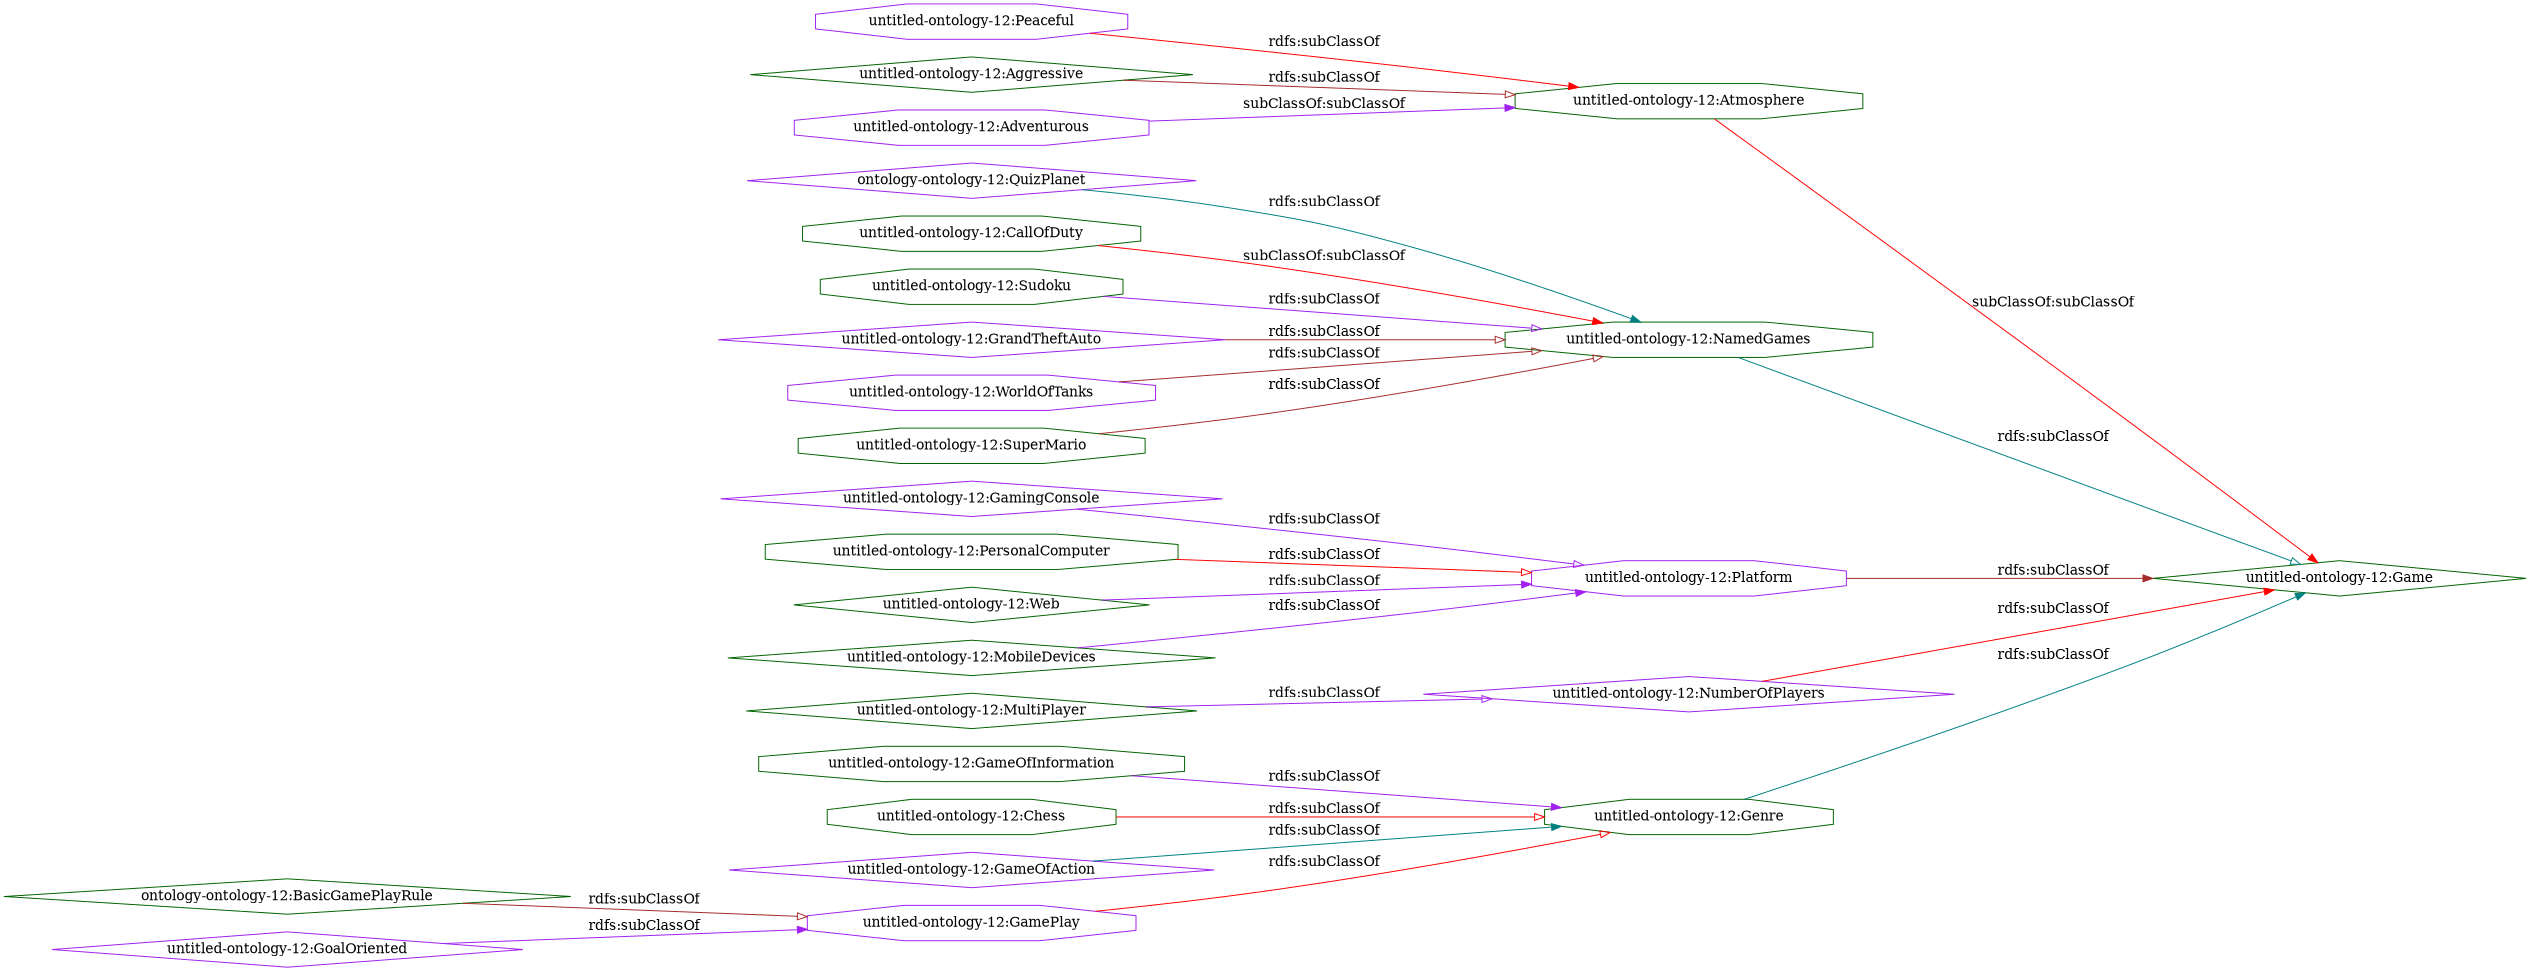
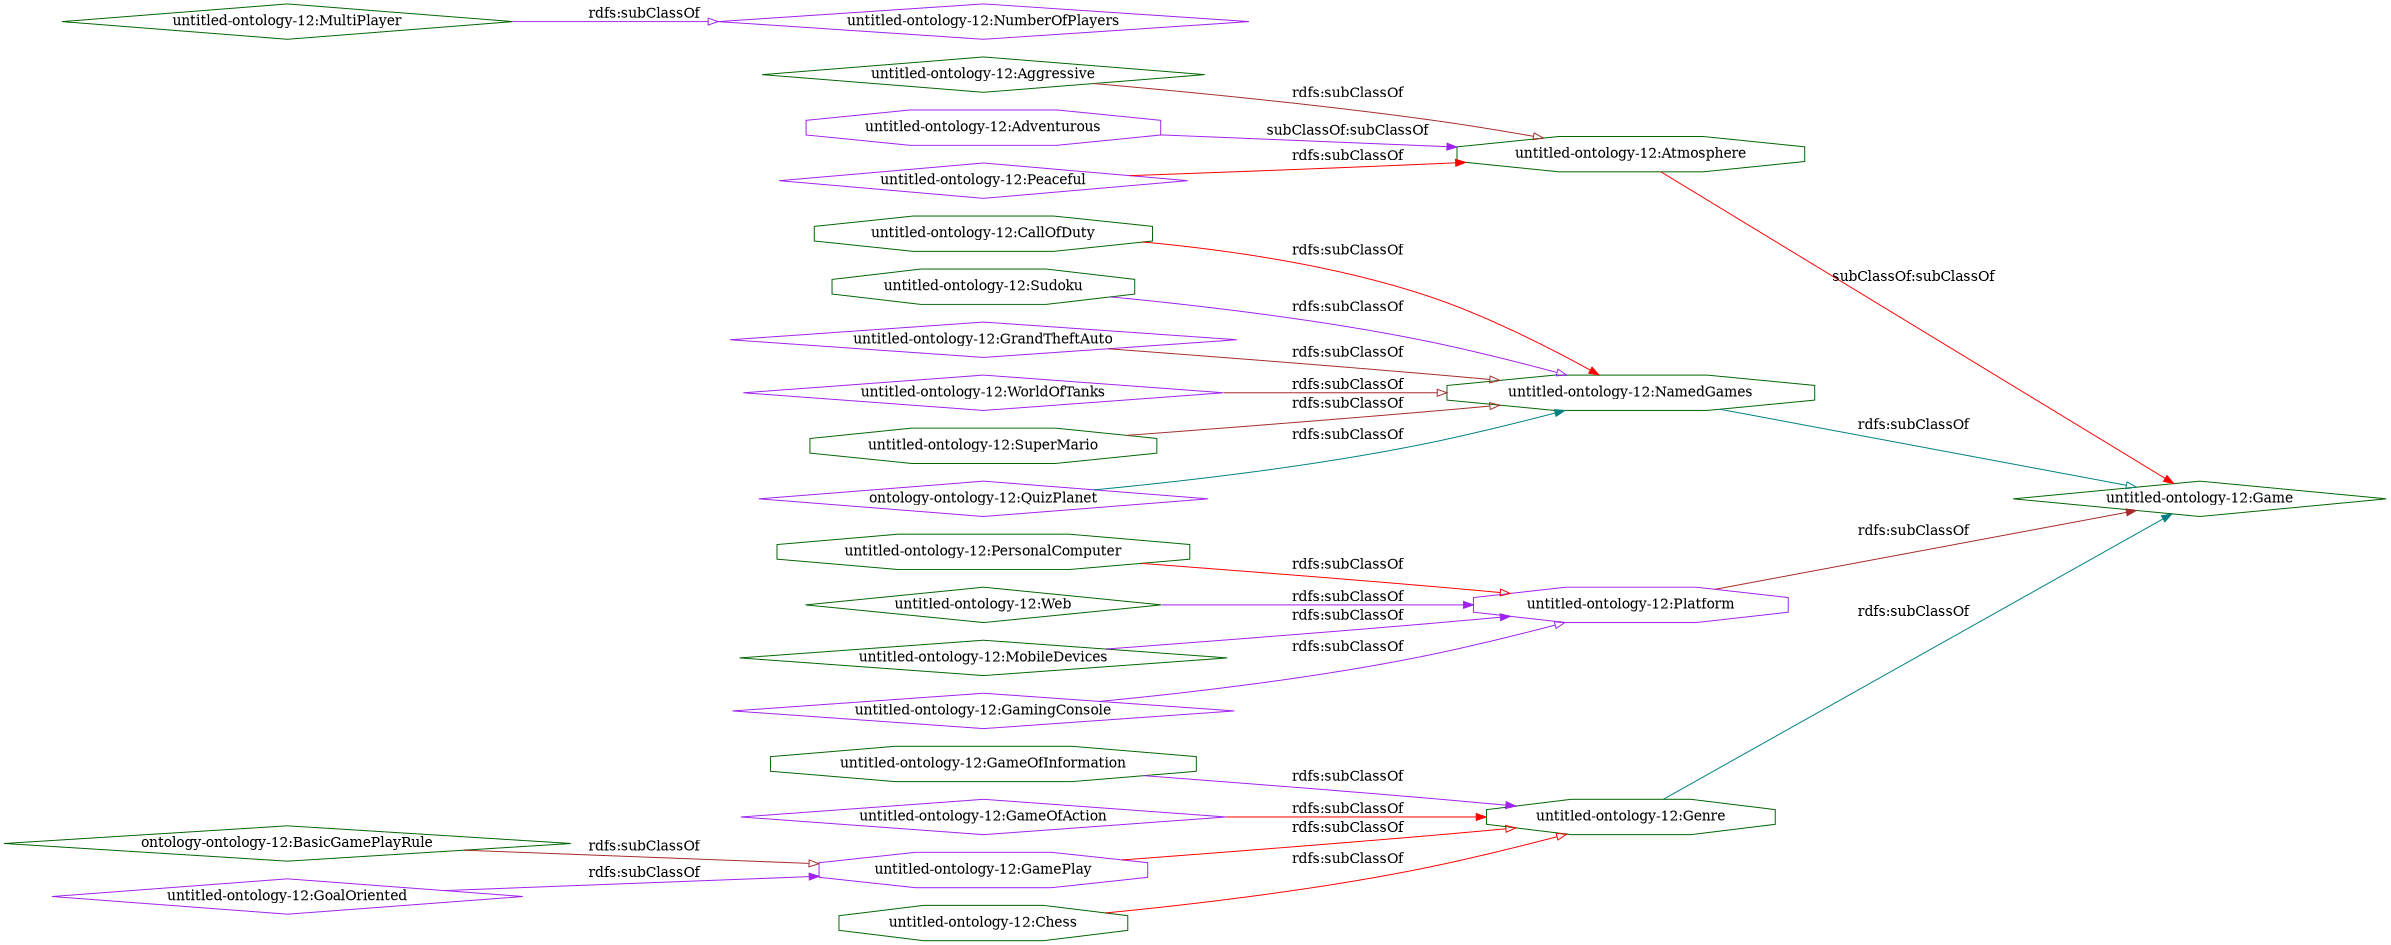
(972, 22) -> (983, 181)
(1324, 257) -> (1348, 251)
(972, 393) -> (983, 393)
(2013, 637) -> none
(1322, 844) -> (1351, 817)
